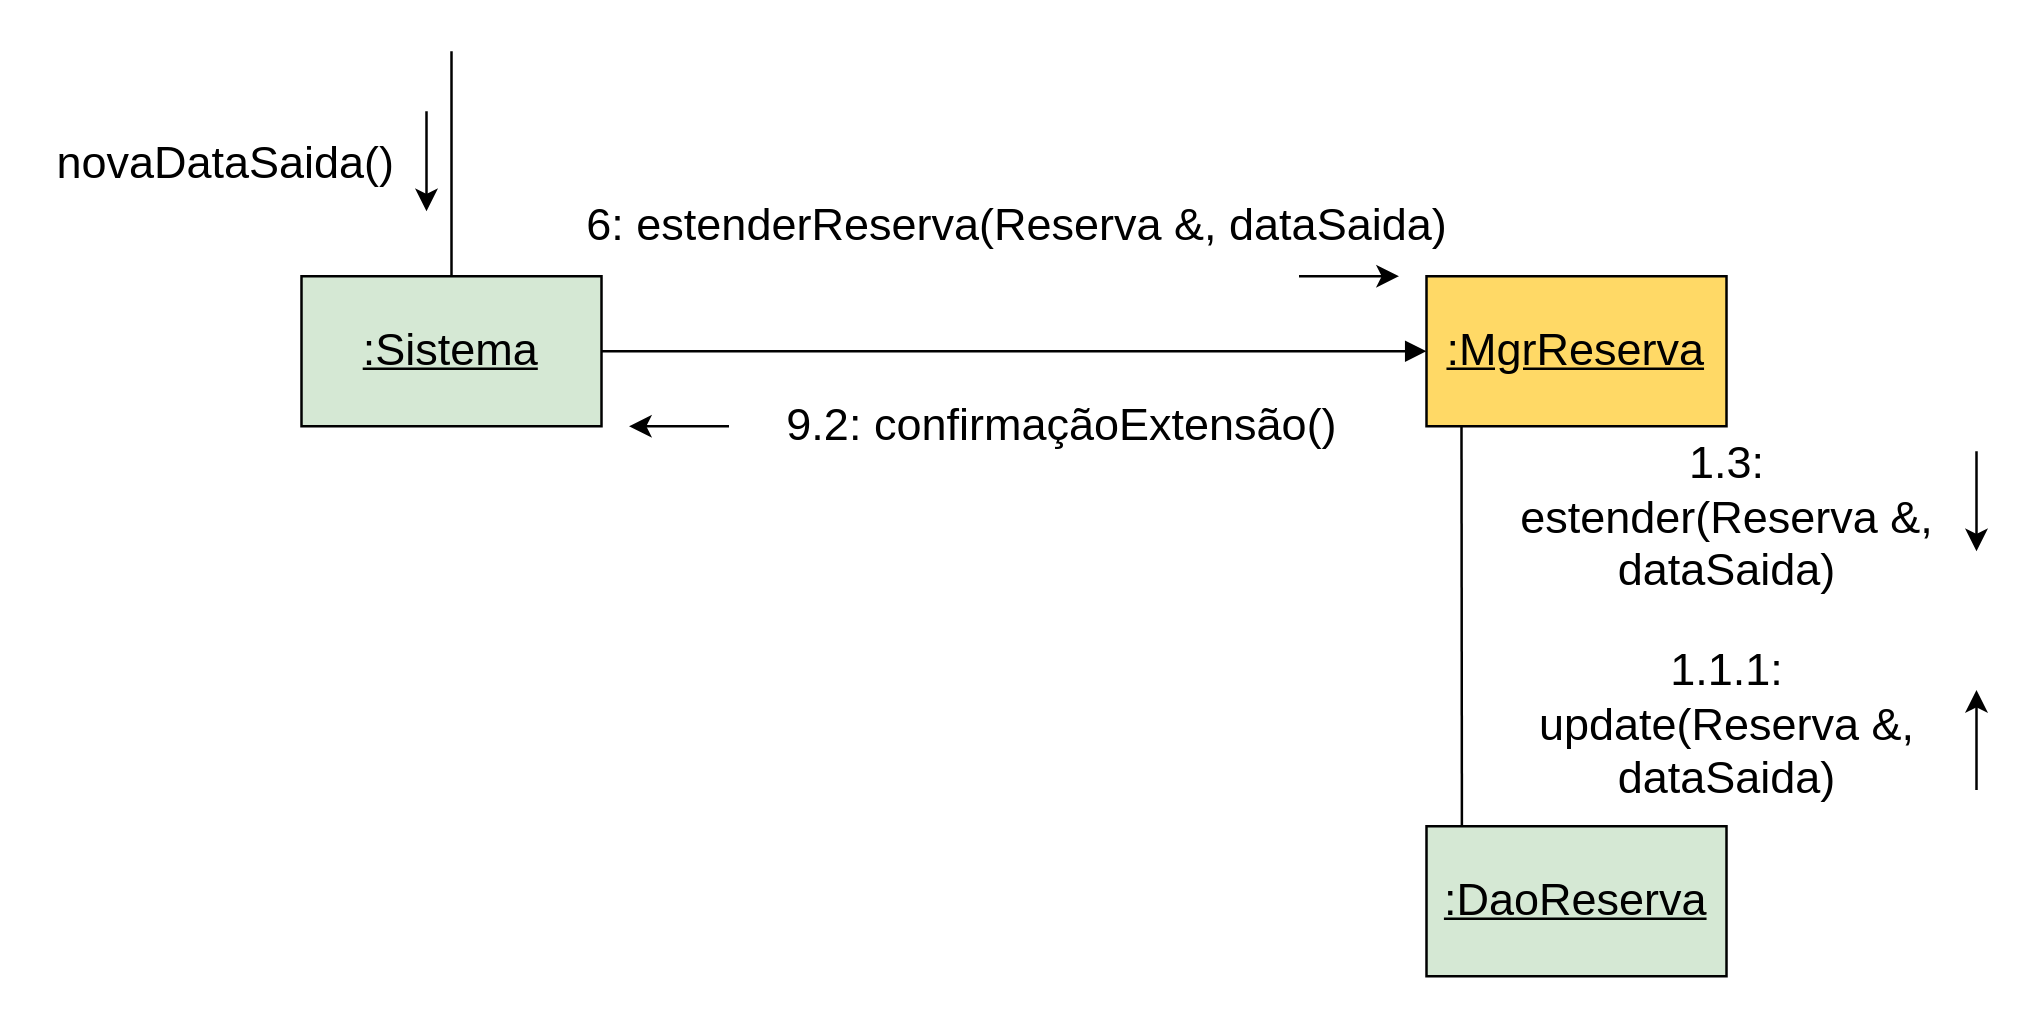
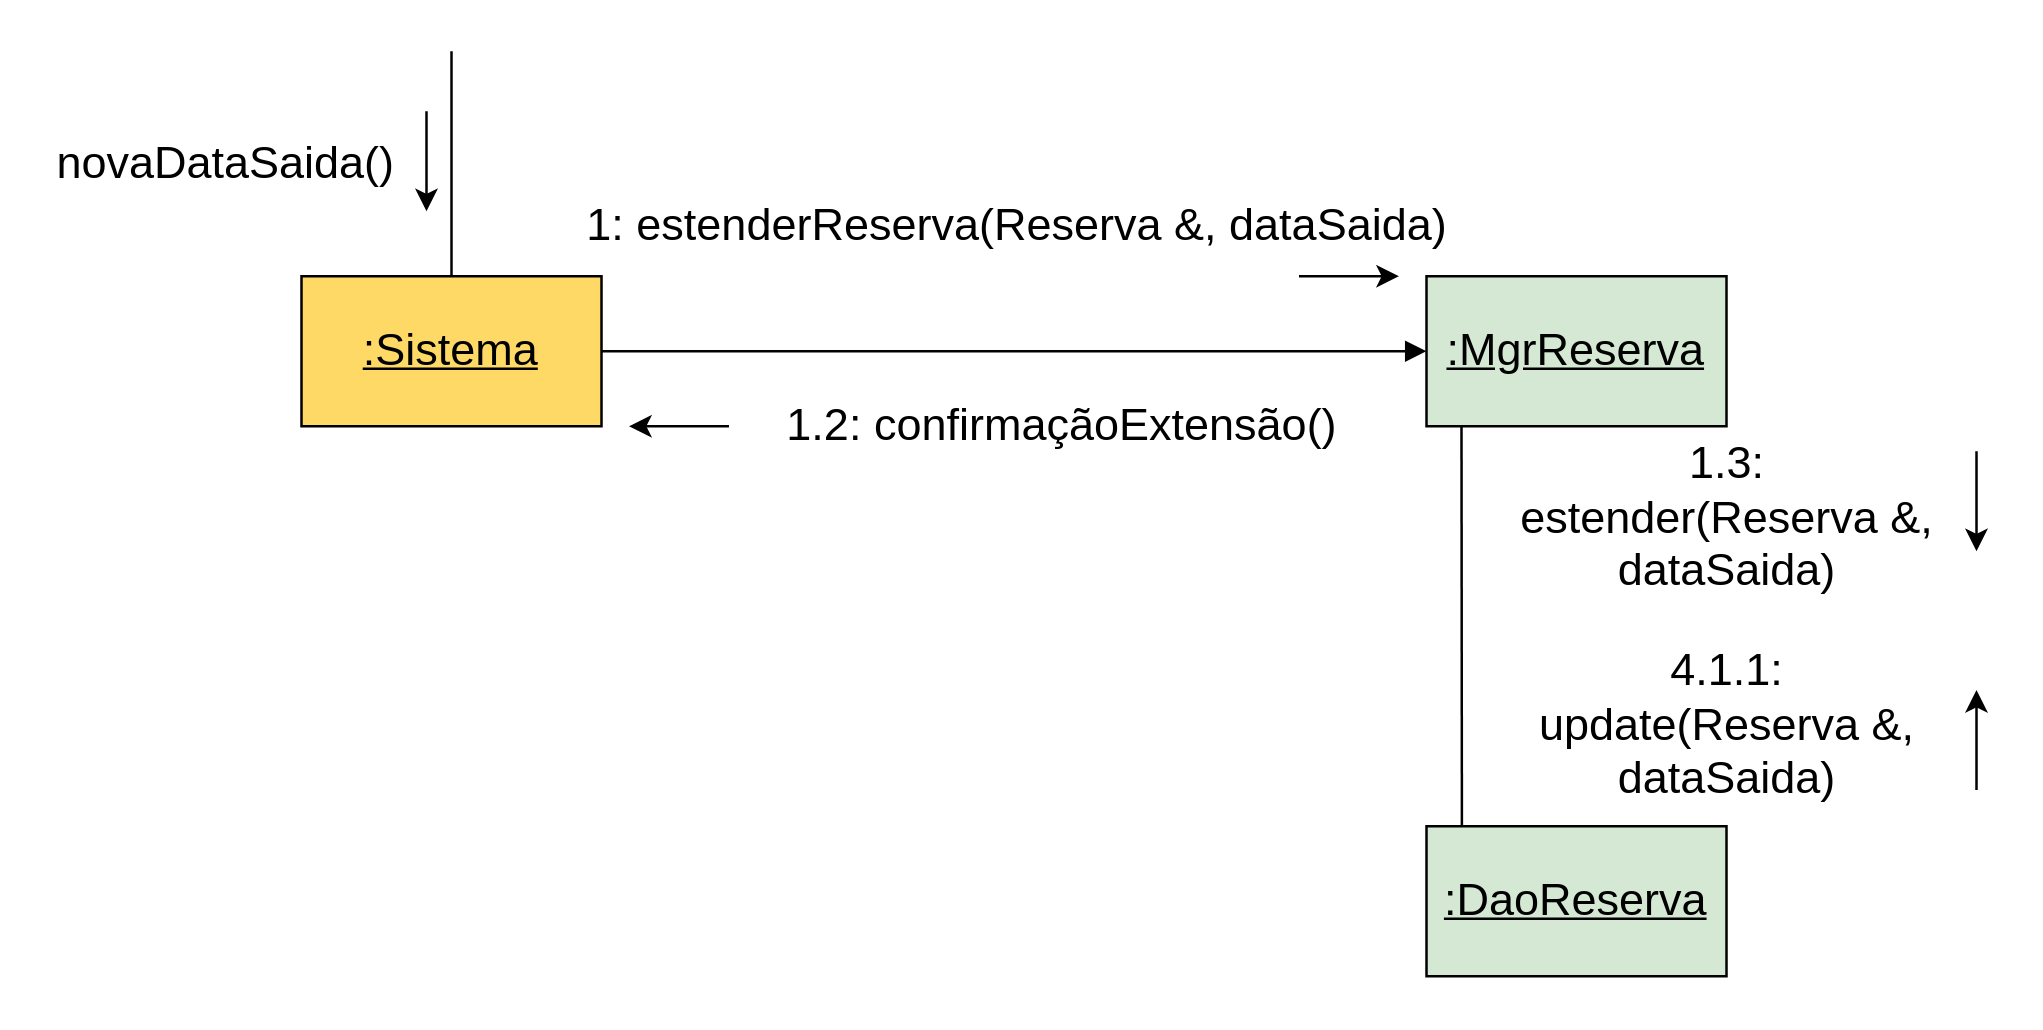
(1018, 226) -> (1018, 226)
(451, 351) -> (451, 351)
(1576, 351) -> (1576, 351)
(1063, 426) -> (1063, 426)
(1728, 726) -> (1728, 726)
